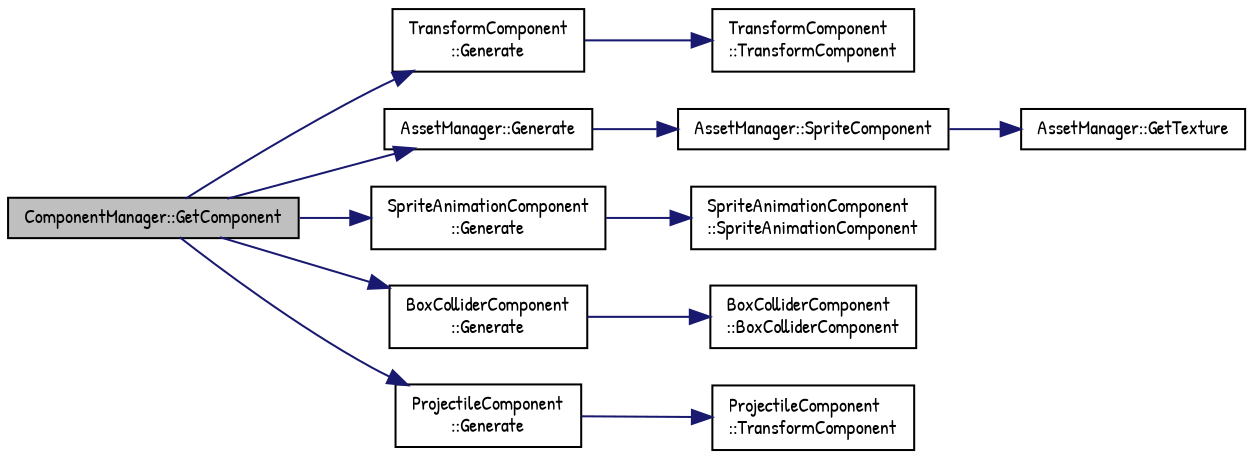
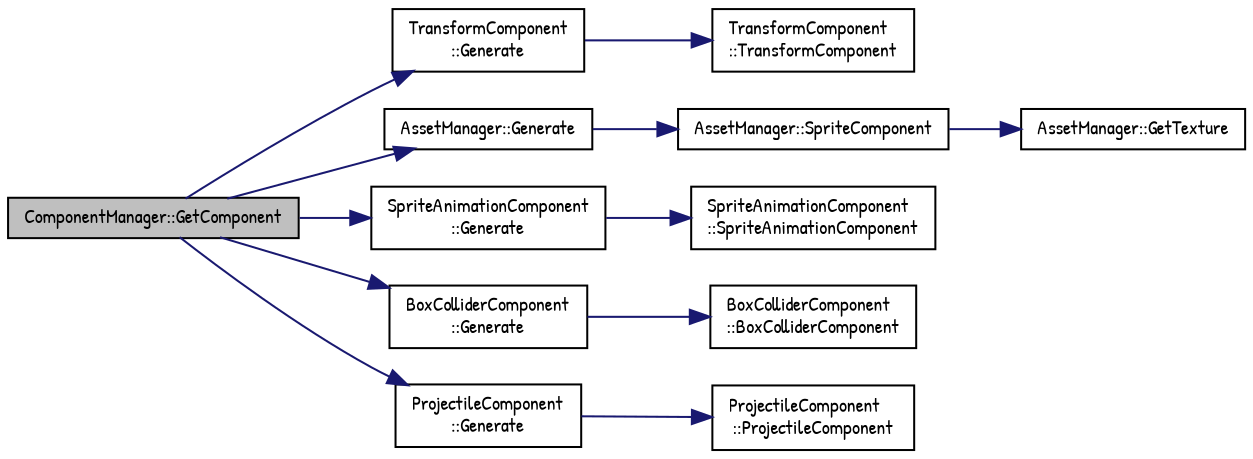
(813, 418) -> (813, 418)
